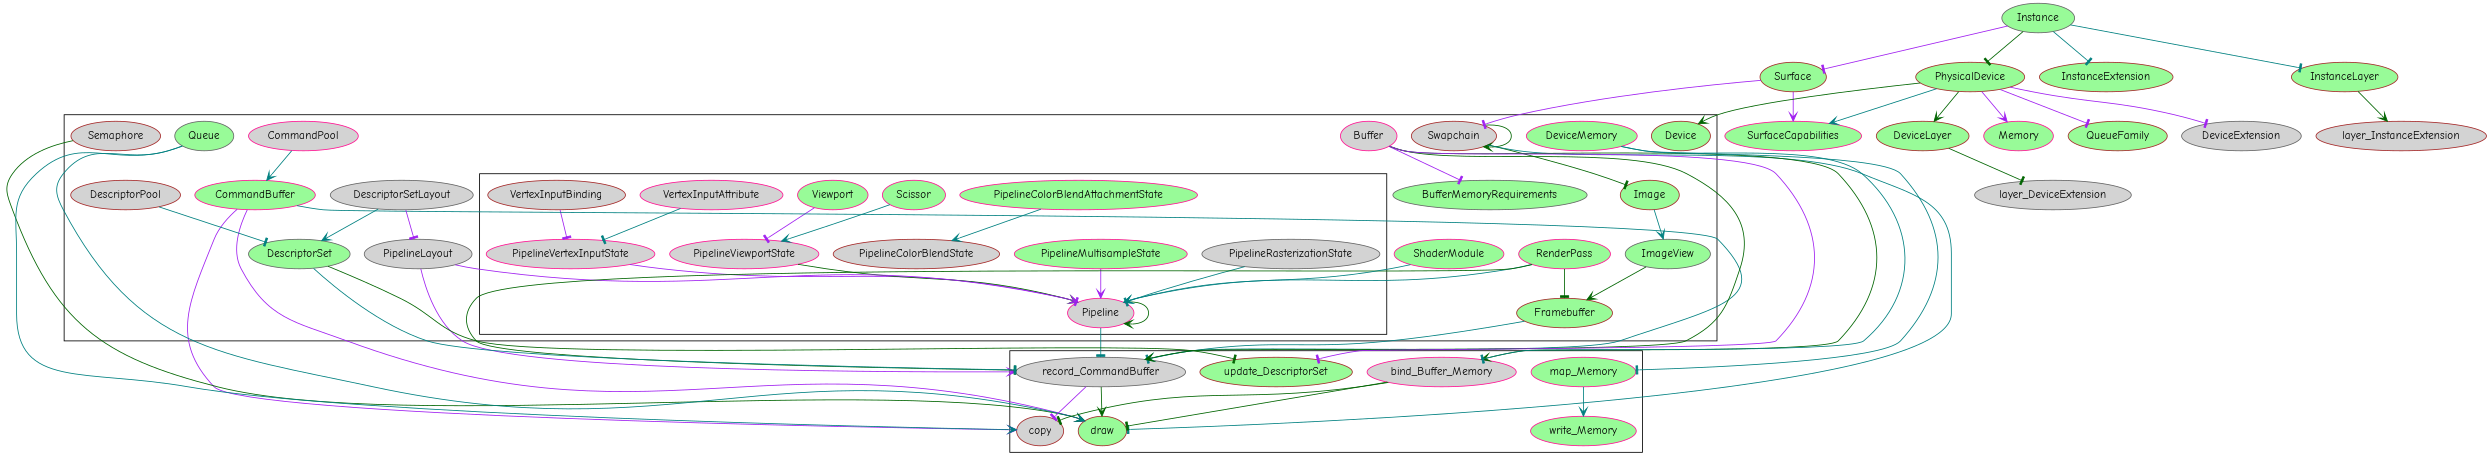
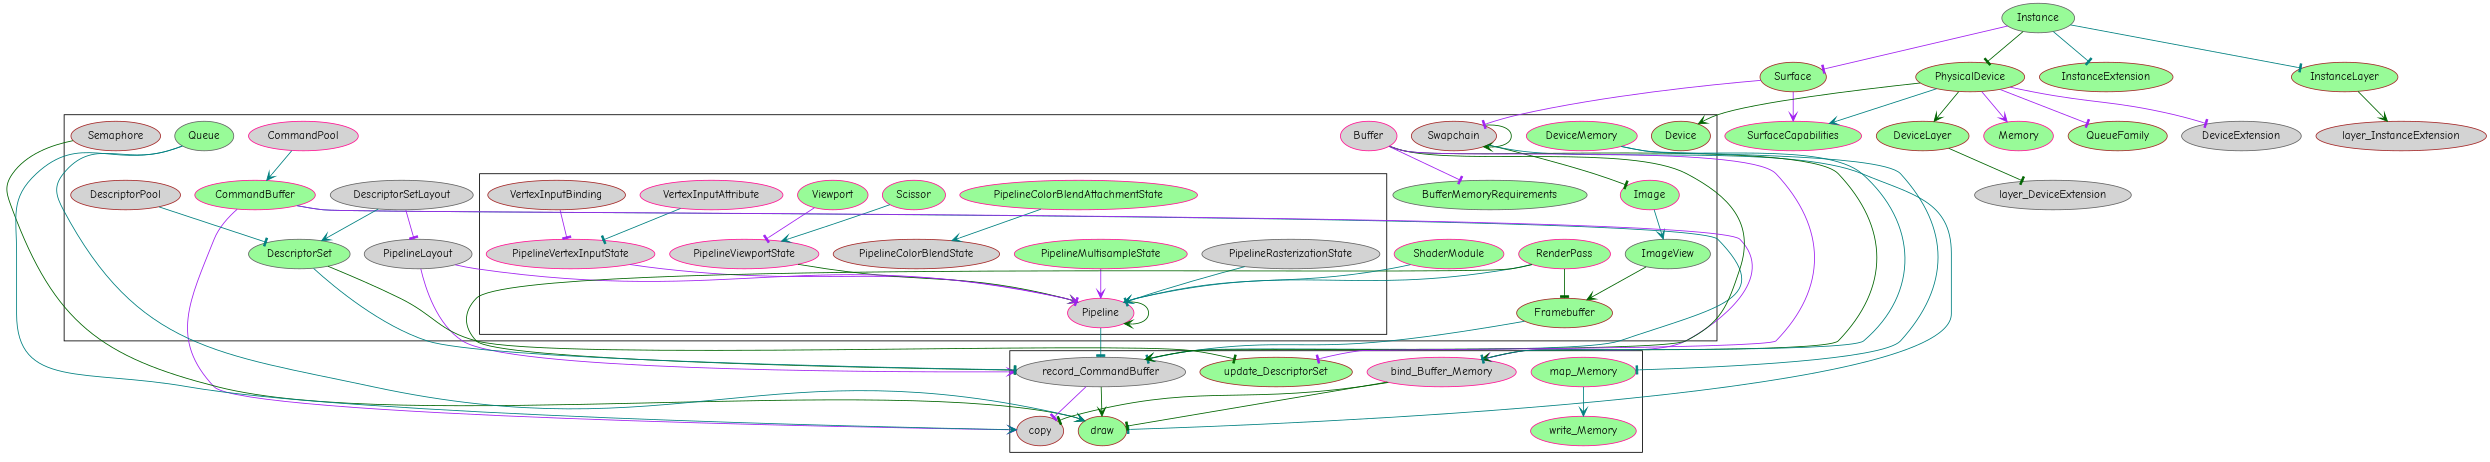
(1650, 195) -> (1650, 195)
(614, 391) -> (1184, 217)
